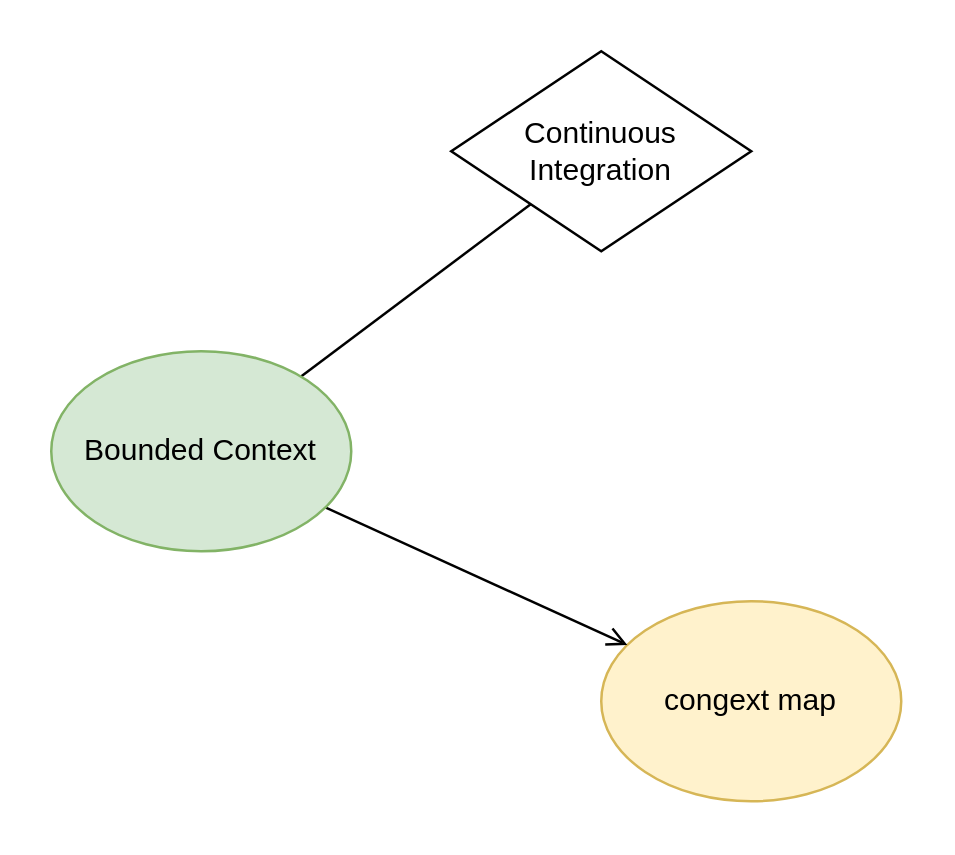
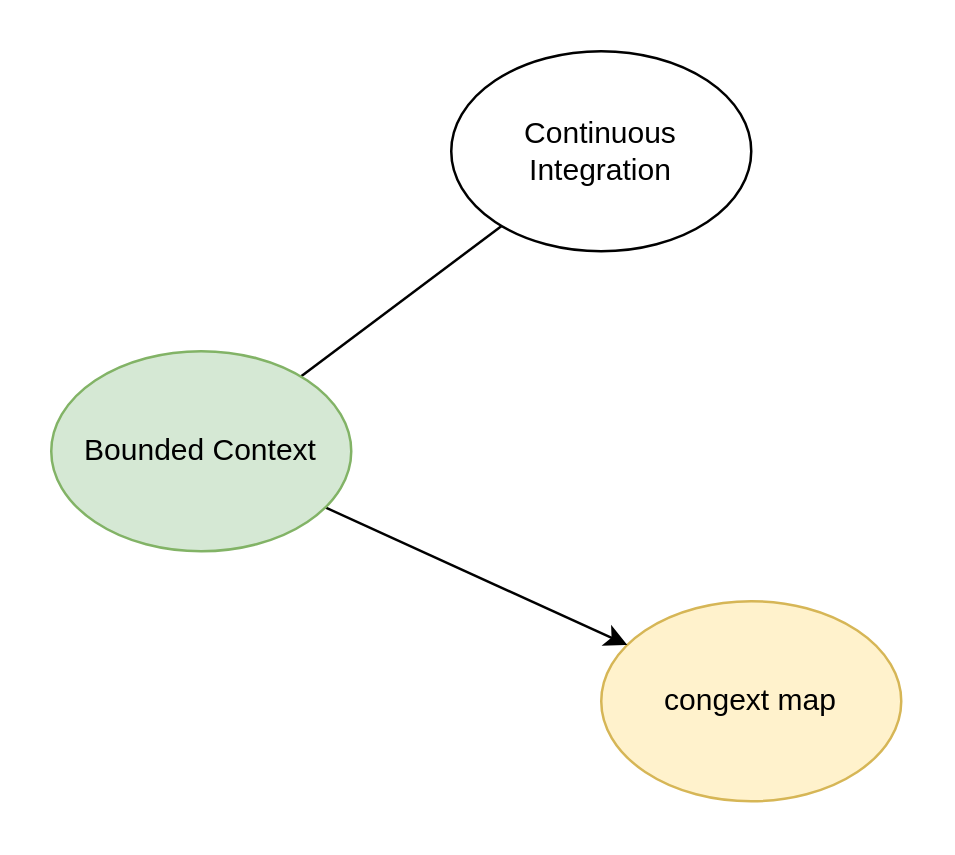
(601, 151) -> (601, 151)
(614, 639) -> (611, 637)
